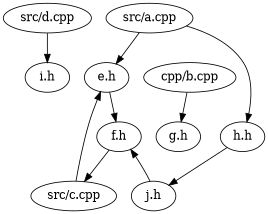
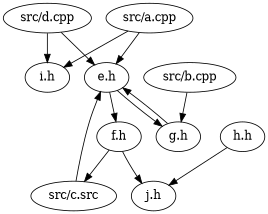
none -> (75, 46)
(239, 56) -> (99, 47)
(190, 77) -> (190, 77)
none -> (136, 106)
none -> (149, 108)
(143, 169) -> (129, 164)
(74, 196) -> (74, 196)
